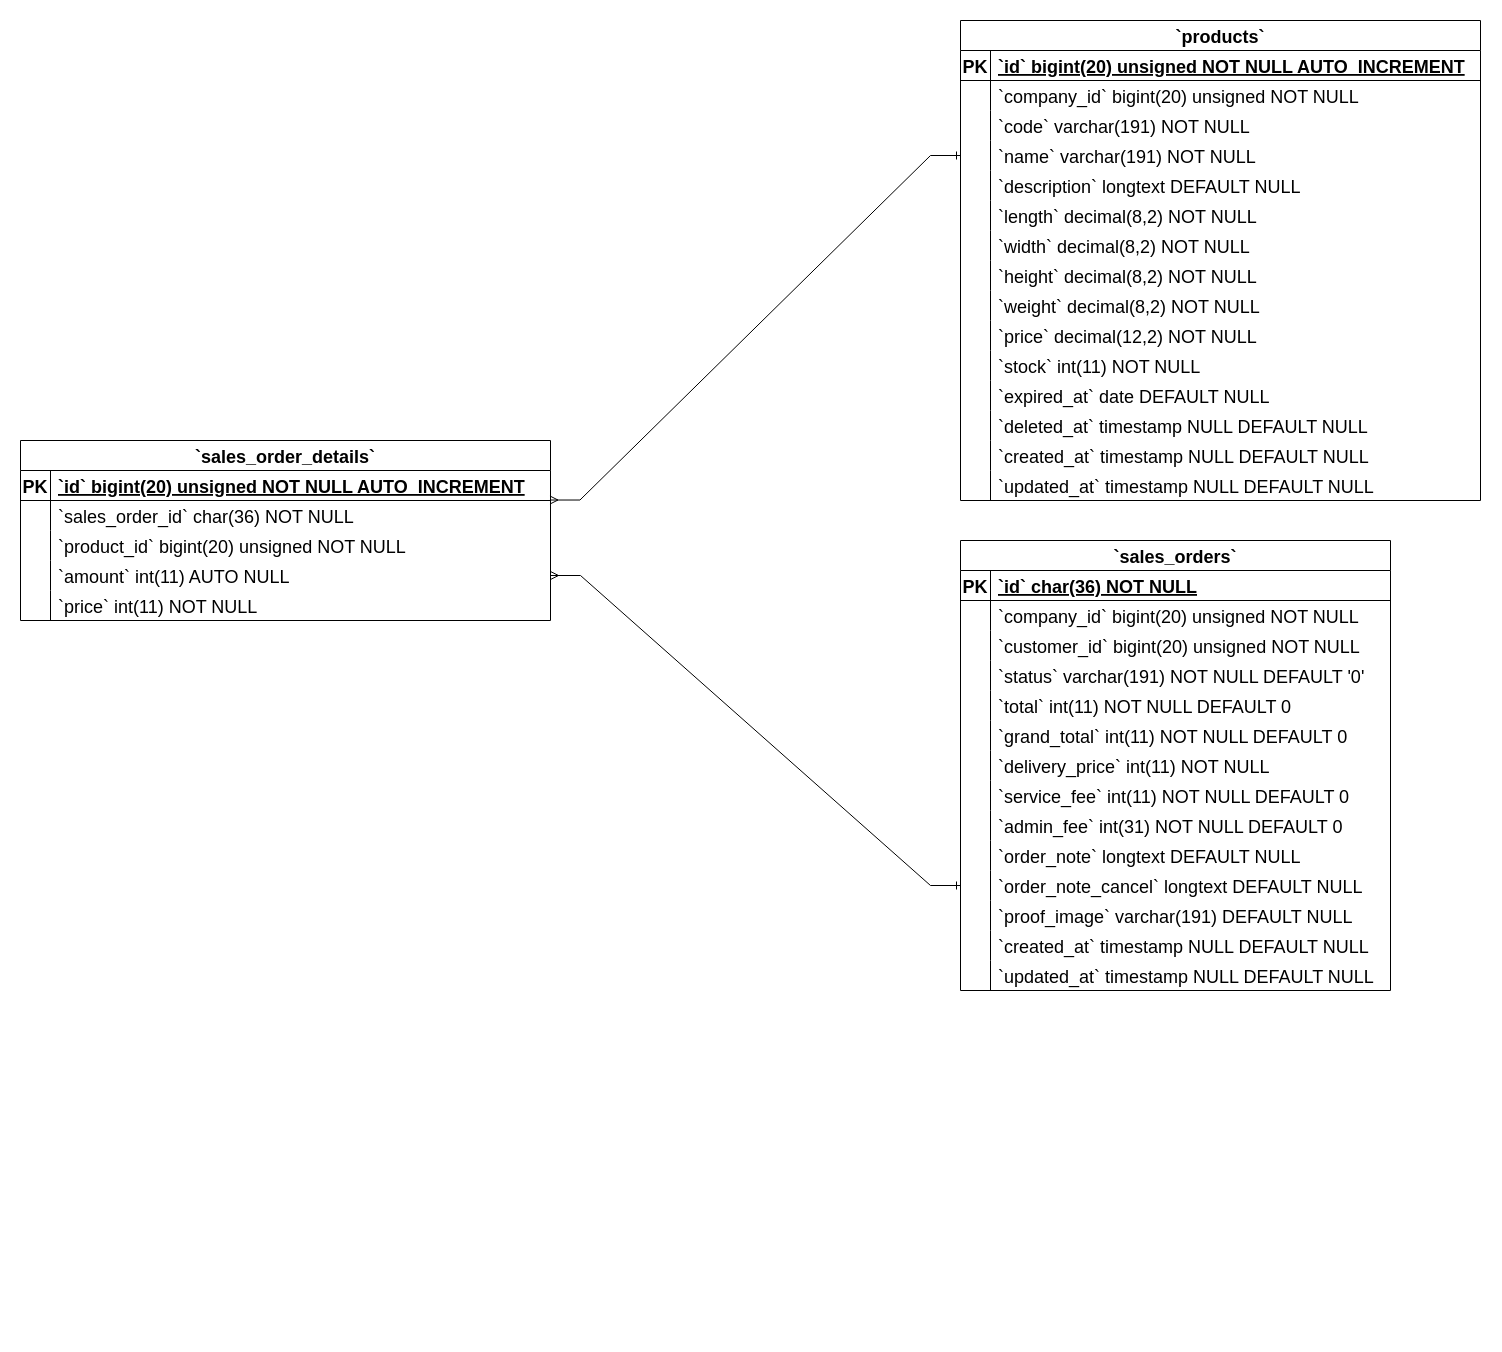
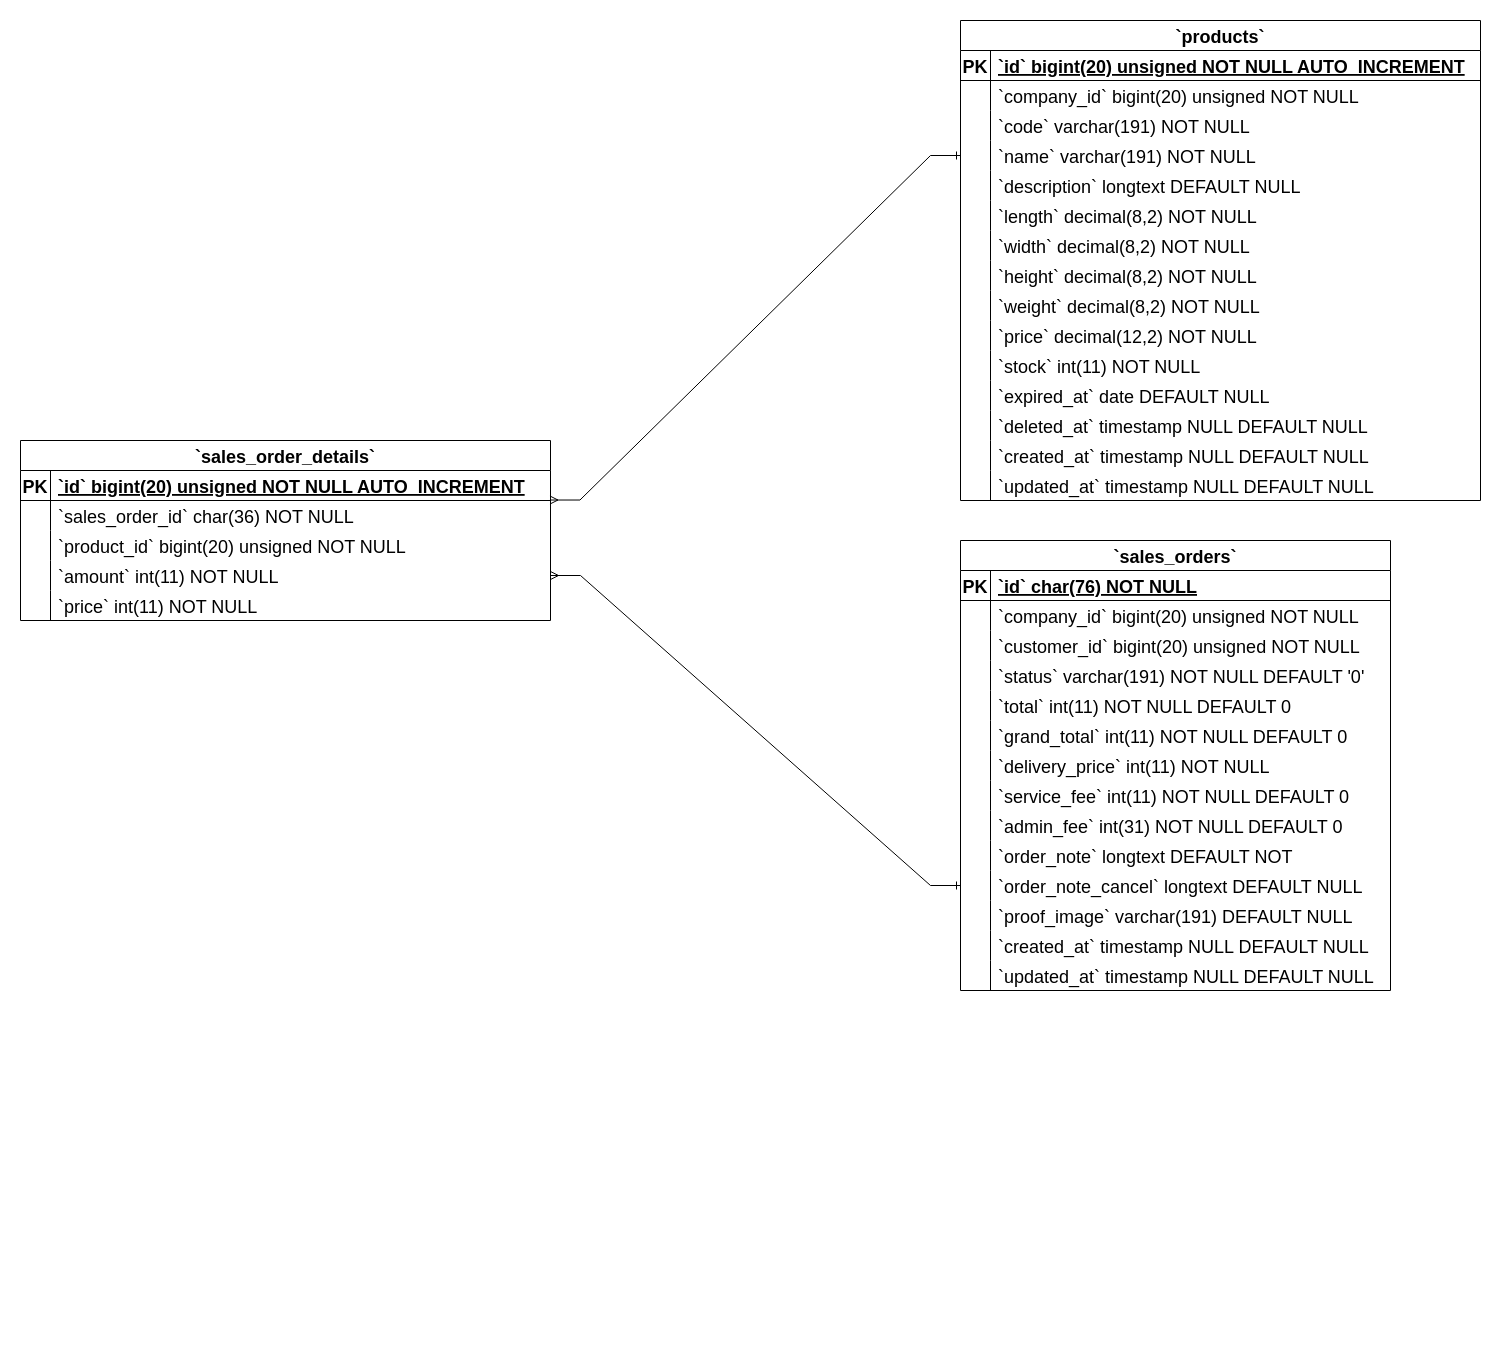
(180, 577) -> (175, 577)
(1100, 587) -> (1100, 587)
(1160, 857) -> (1155, 857)
